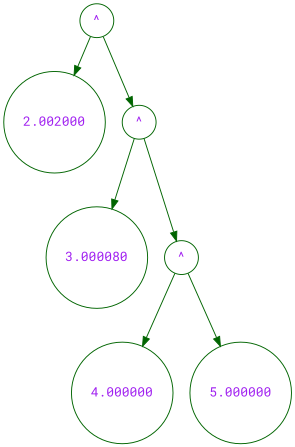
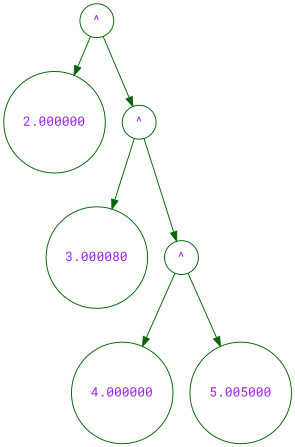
(55, 122) -> (55, 122)
(241, 393) -> (241, 393)
